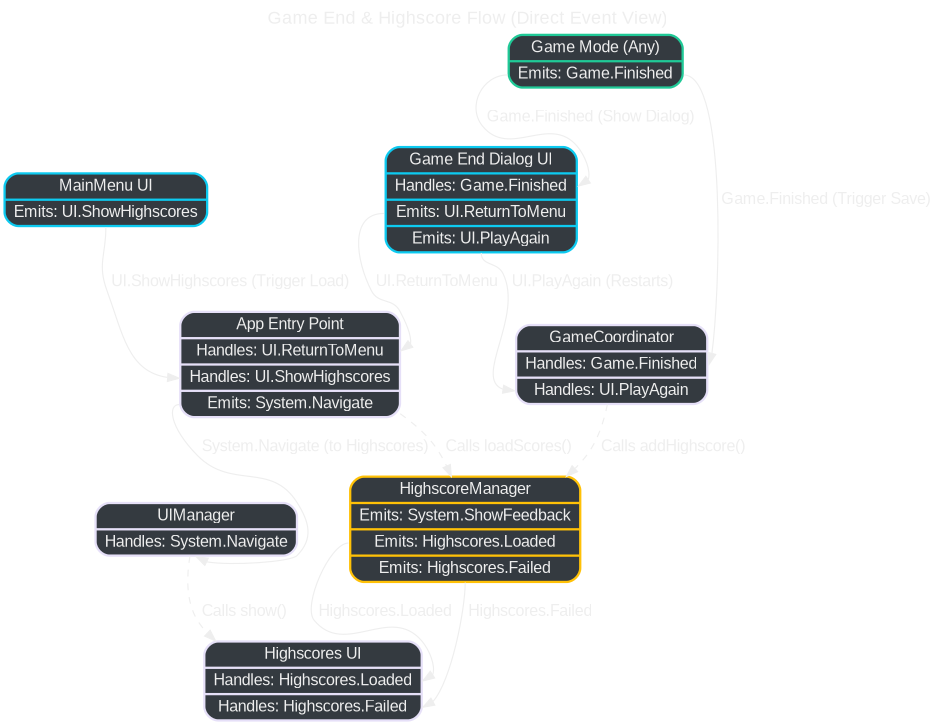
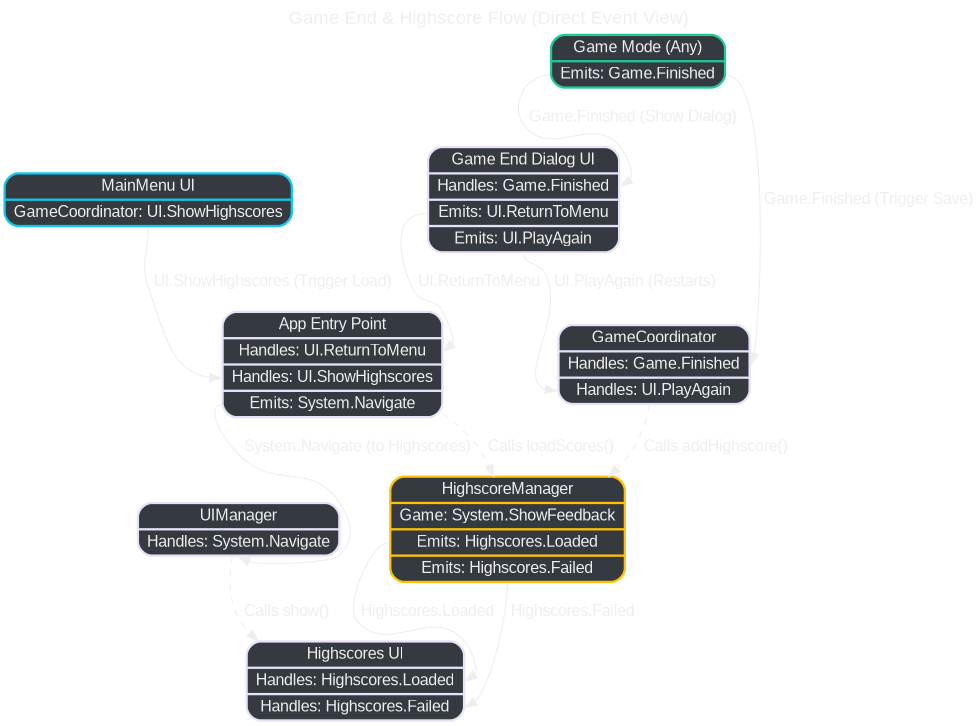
(481, 200) -> (524, 200)
(106, 212) -> (148, 212)
(465, 516) -> (508, 516)
